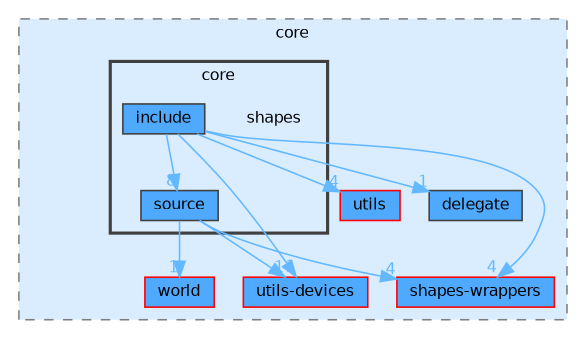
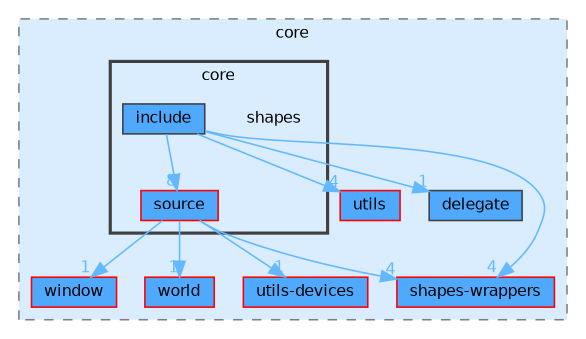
(236, 196) -> none
(180, 206) -> (180, 206)
none -> (74, 292)
